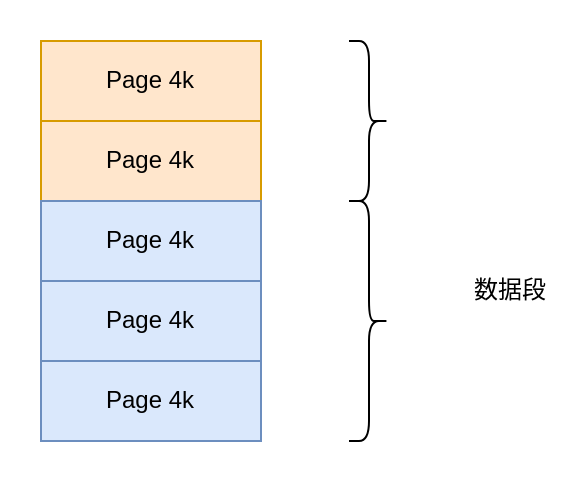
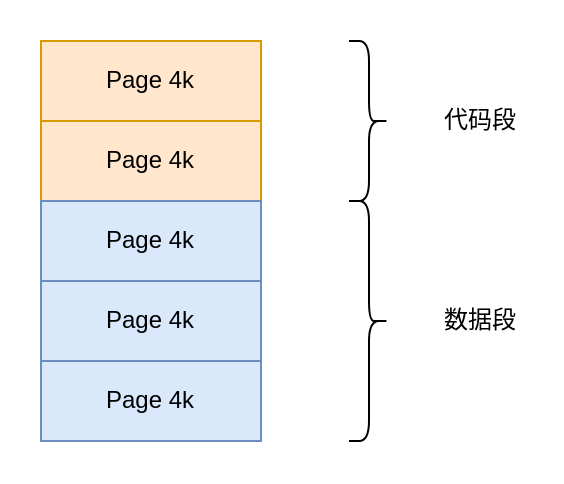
none -> (481, 121)
(511, 291) -> (481, 321)
